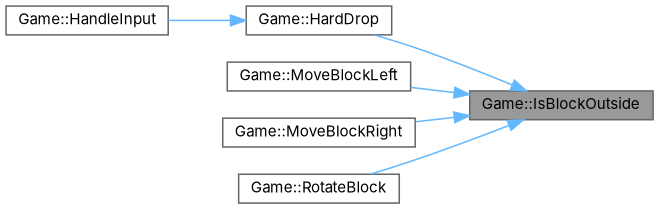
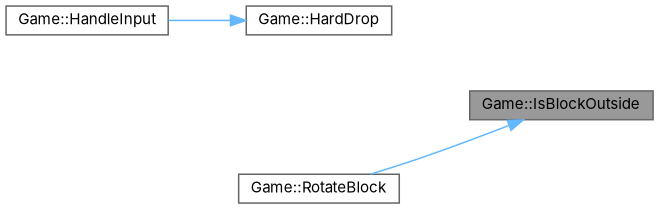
(444, 58) -> none
(319, 77) -> none
(319, 133) -> none
